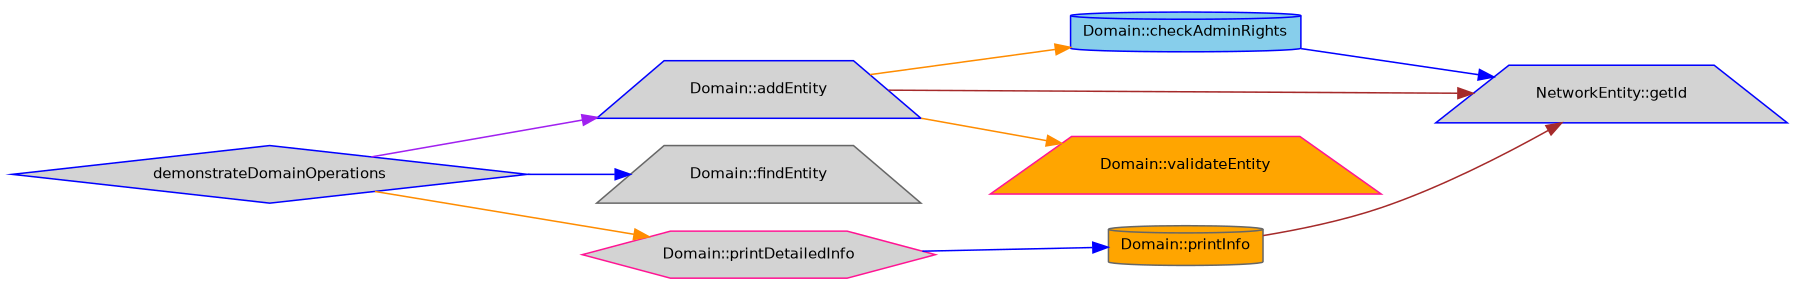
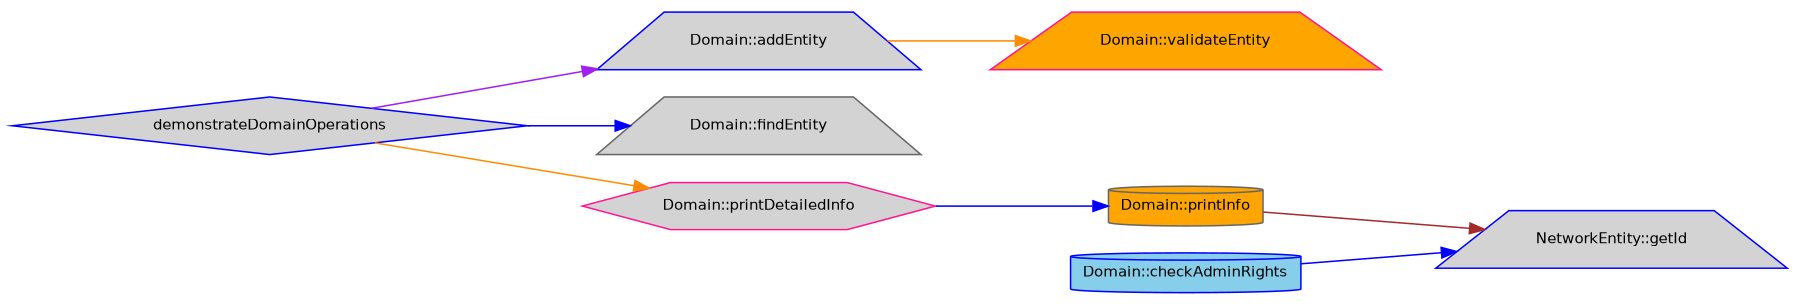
(962, 62) -> none
(1173, 92) -> none
